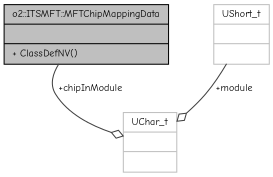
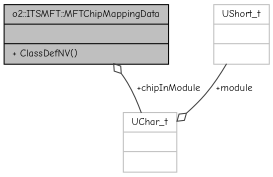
(67, 108) -> (133, 93)
